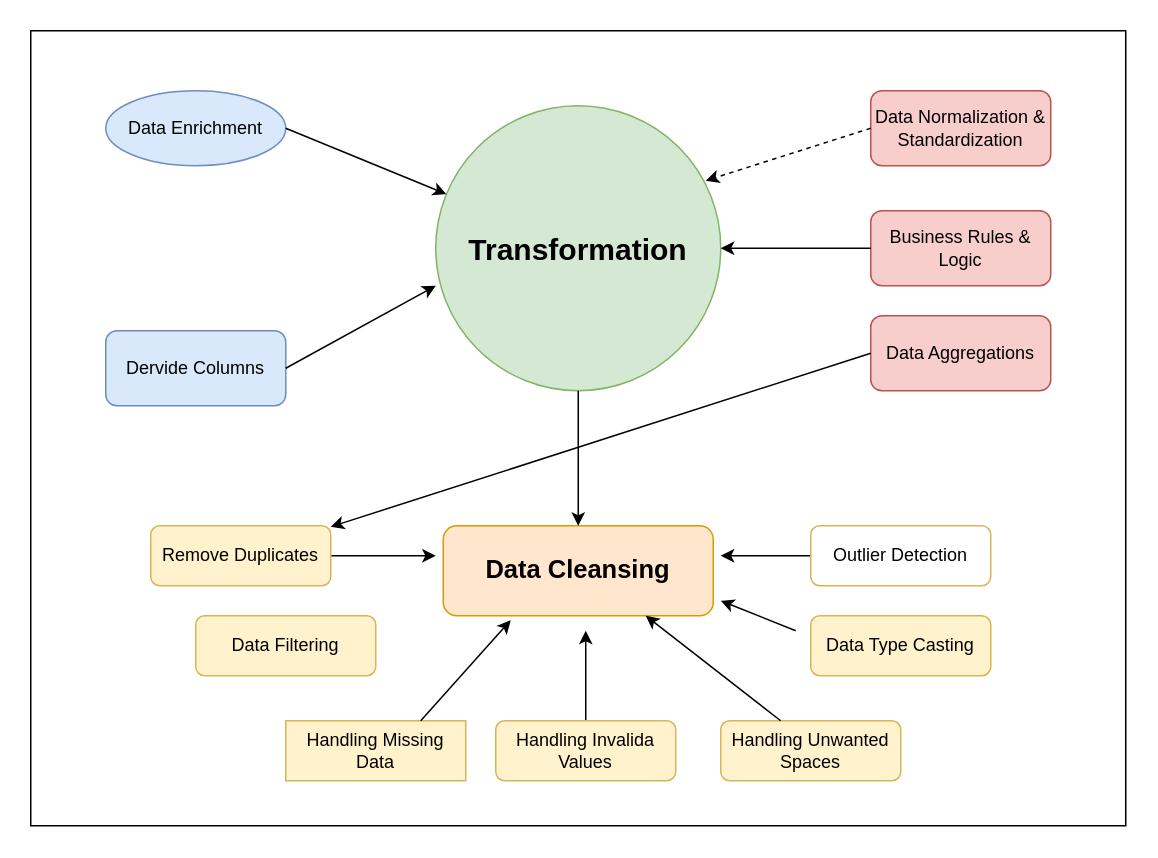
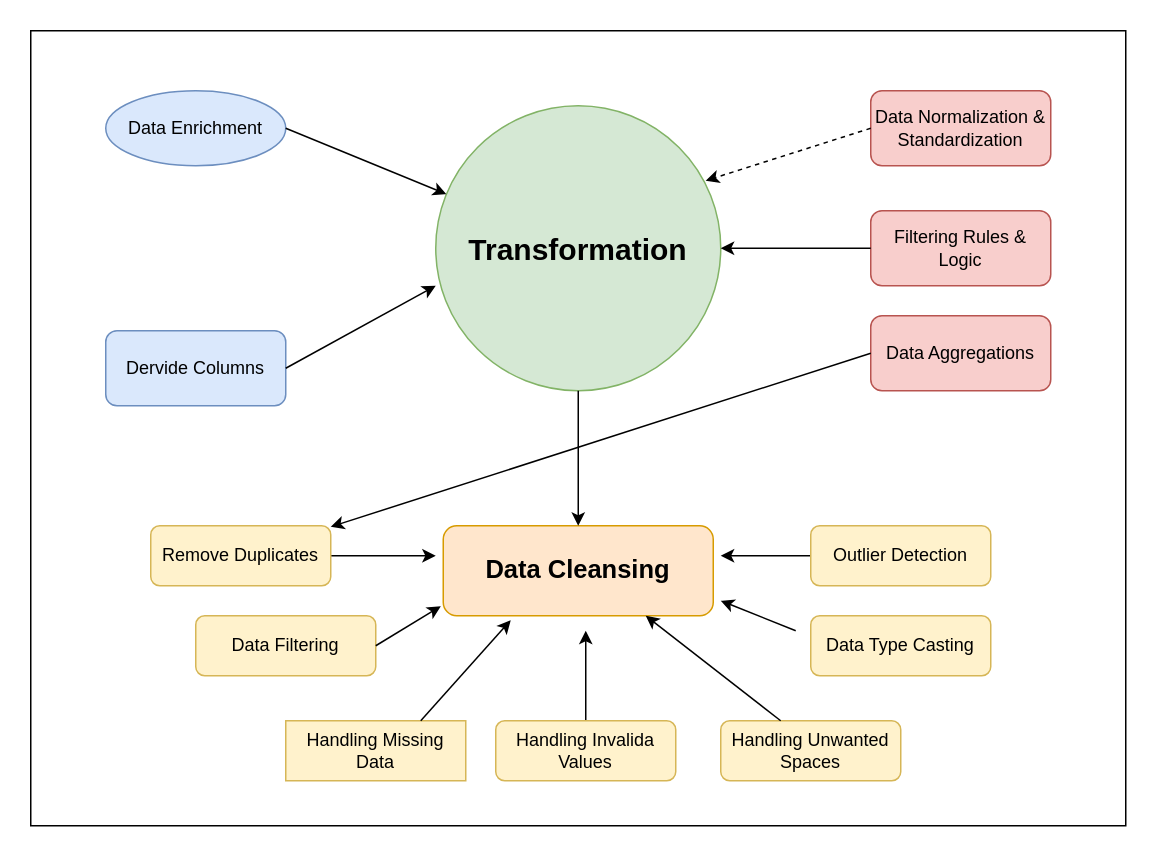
(961, 248) -> (961, 248)
(901, 556) -> (901, 556)
none -> (404, 628)
